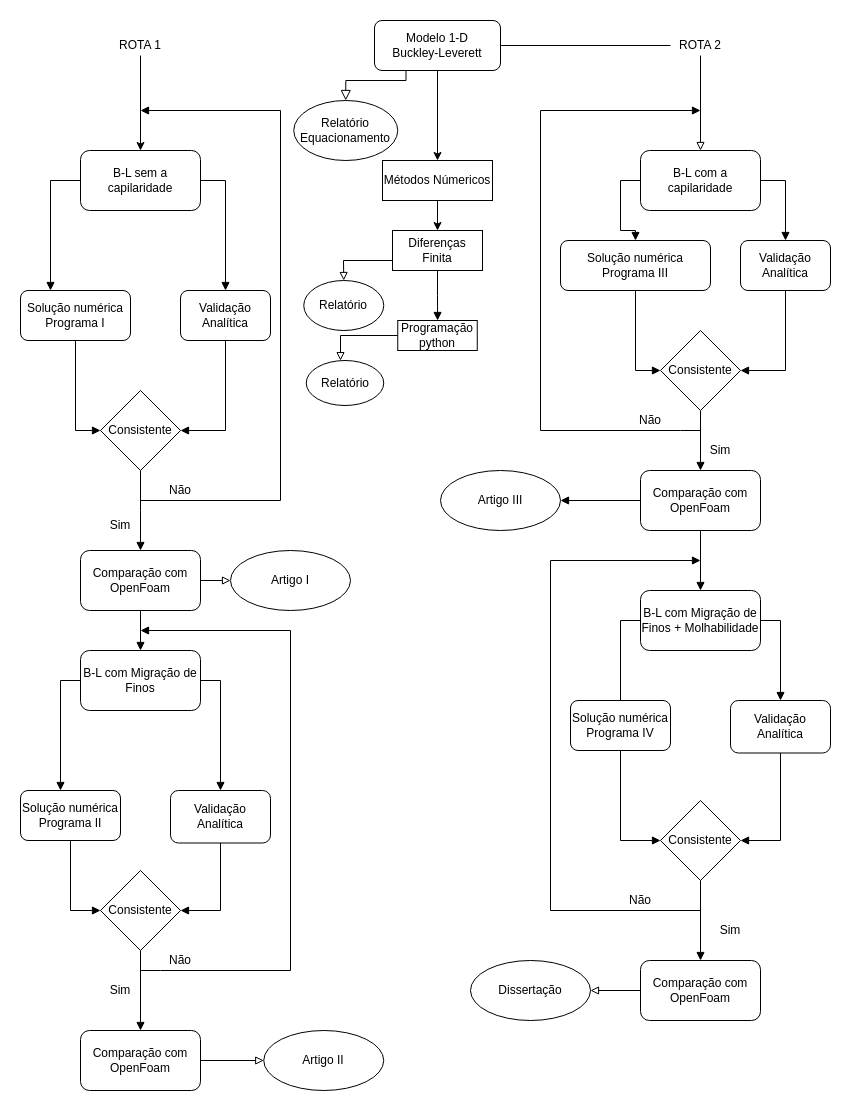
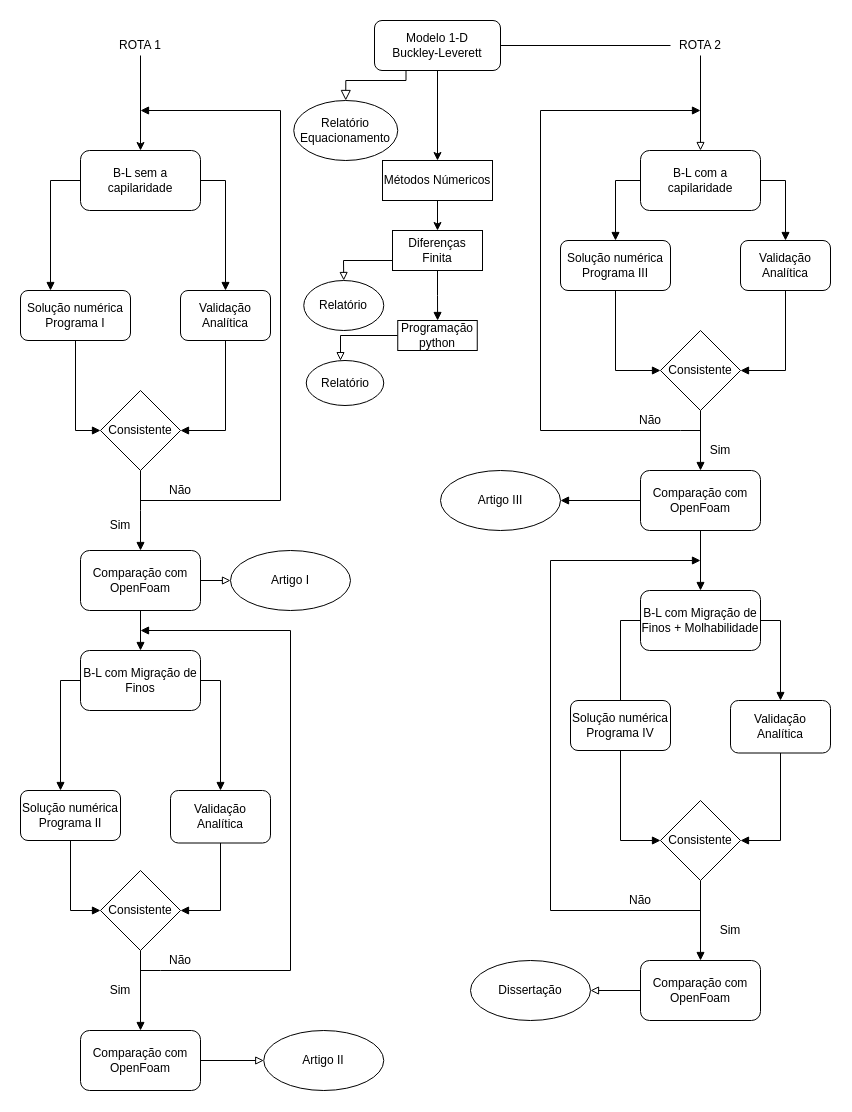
(636, 266) -> (616, 266)
